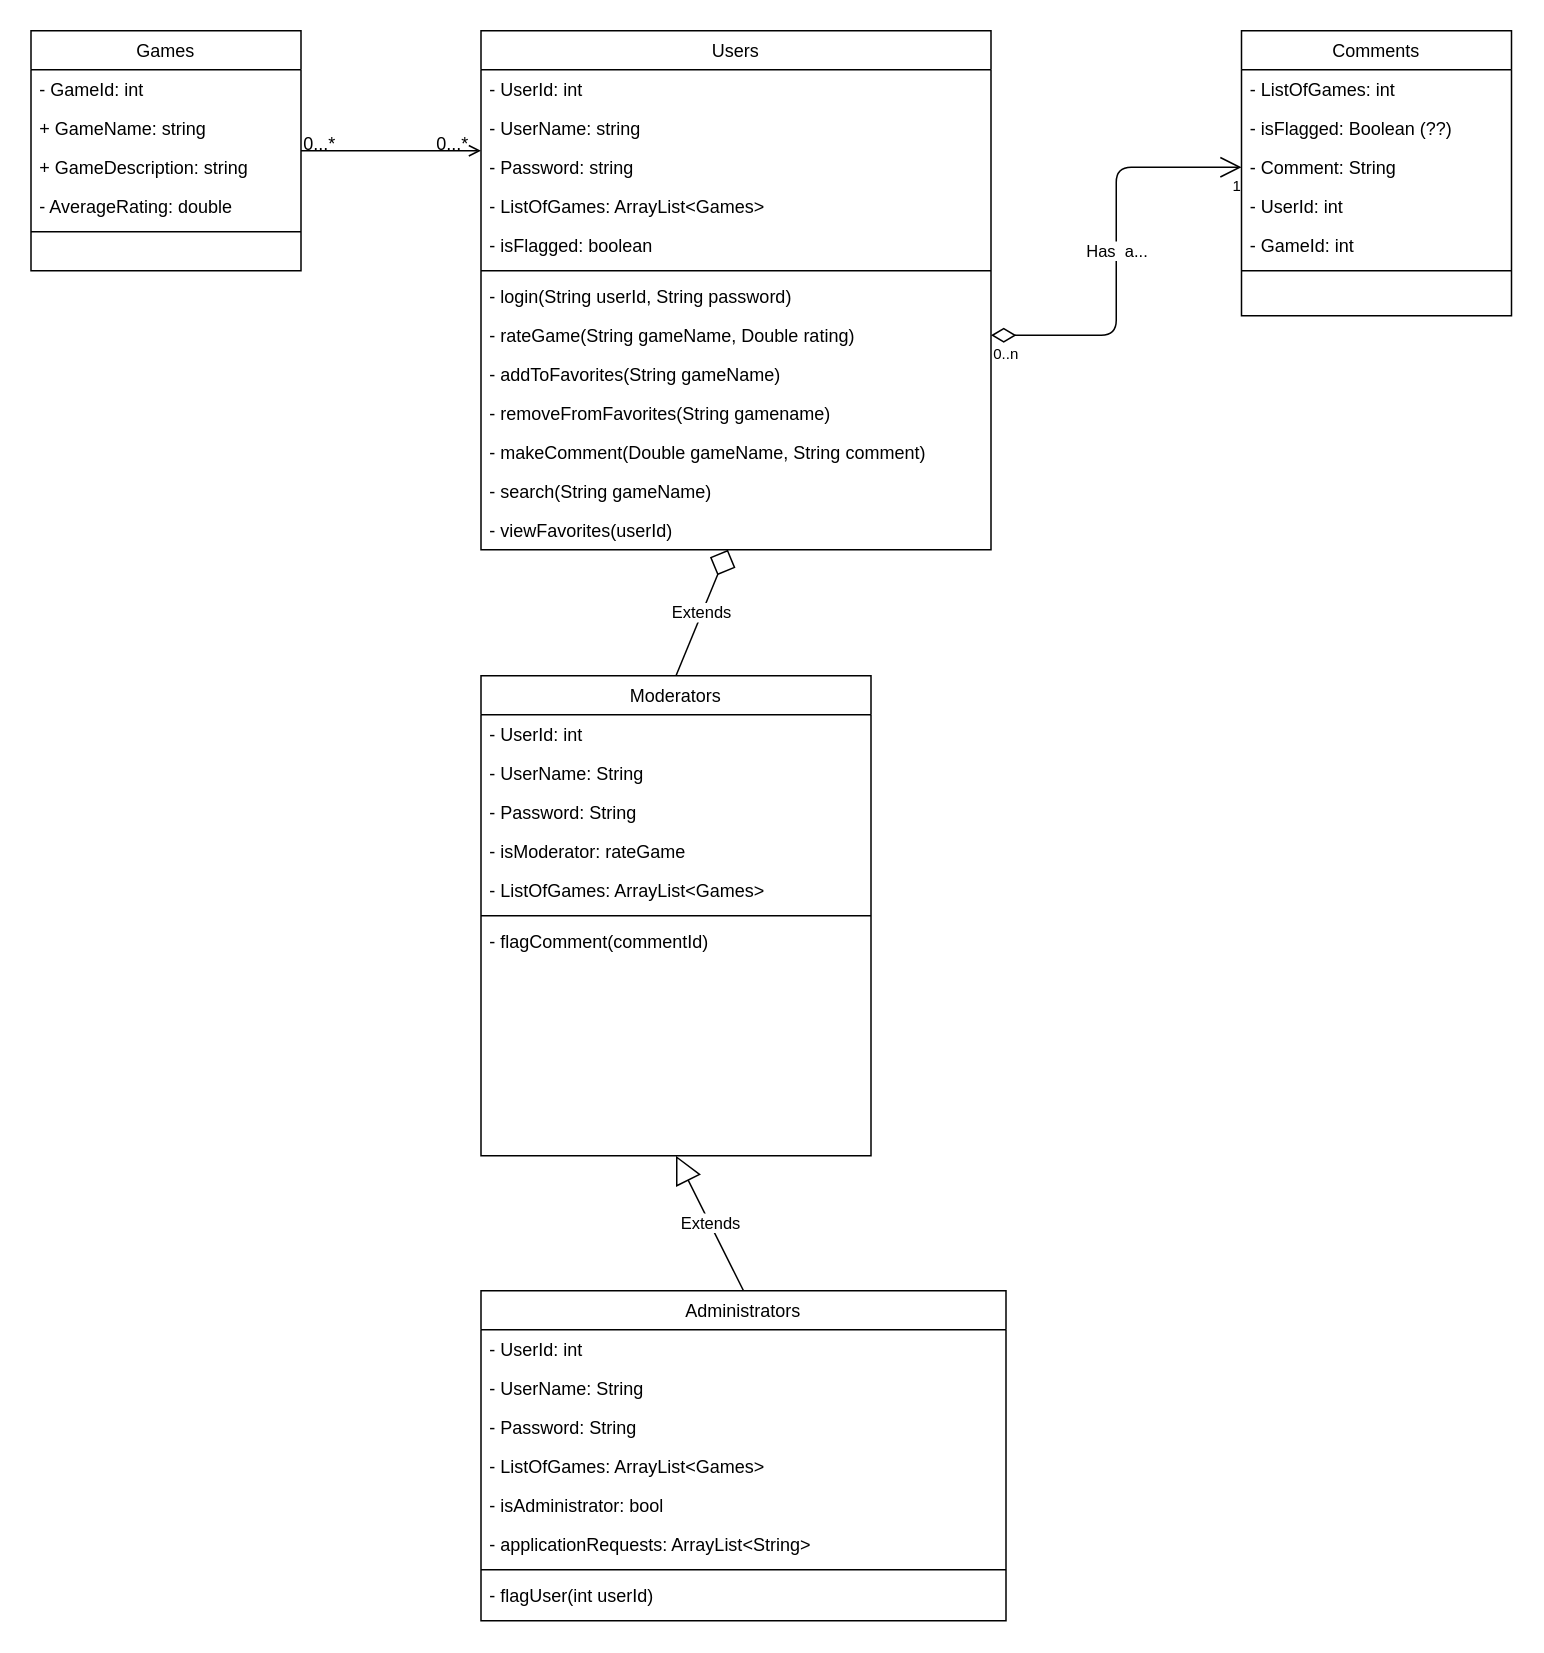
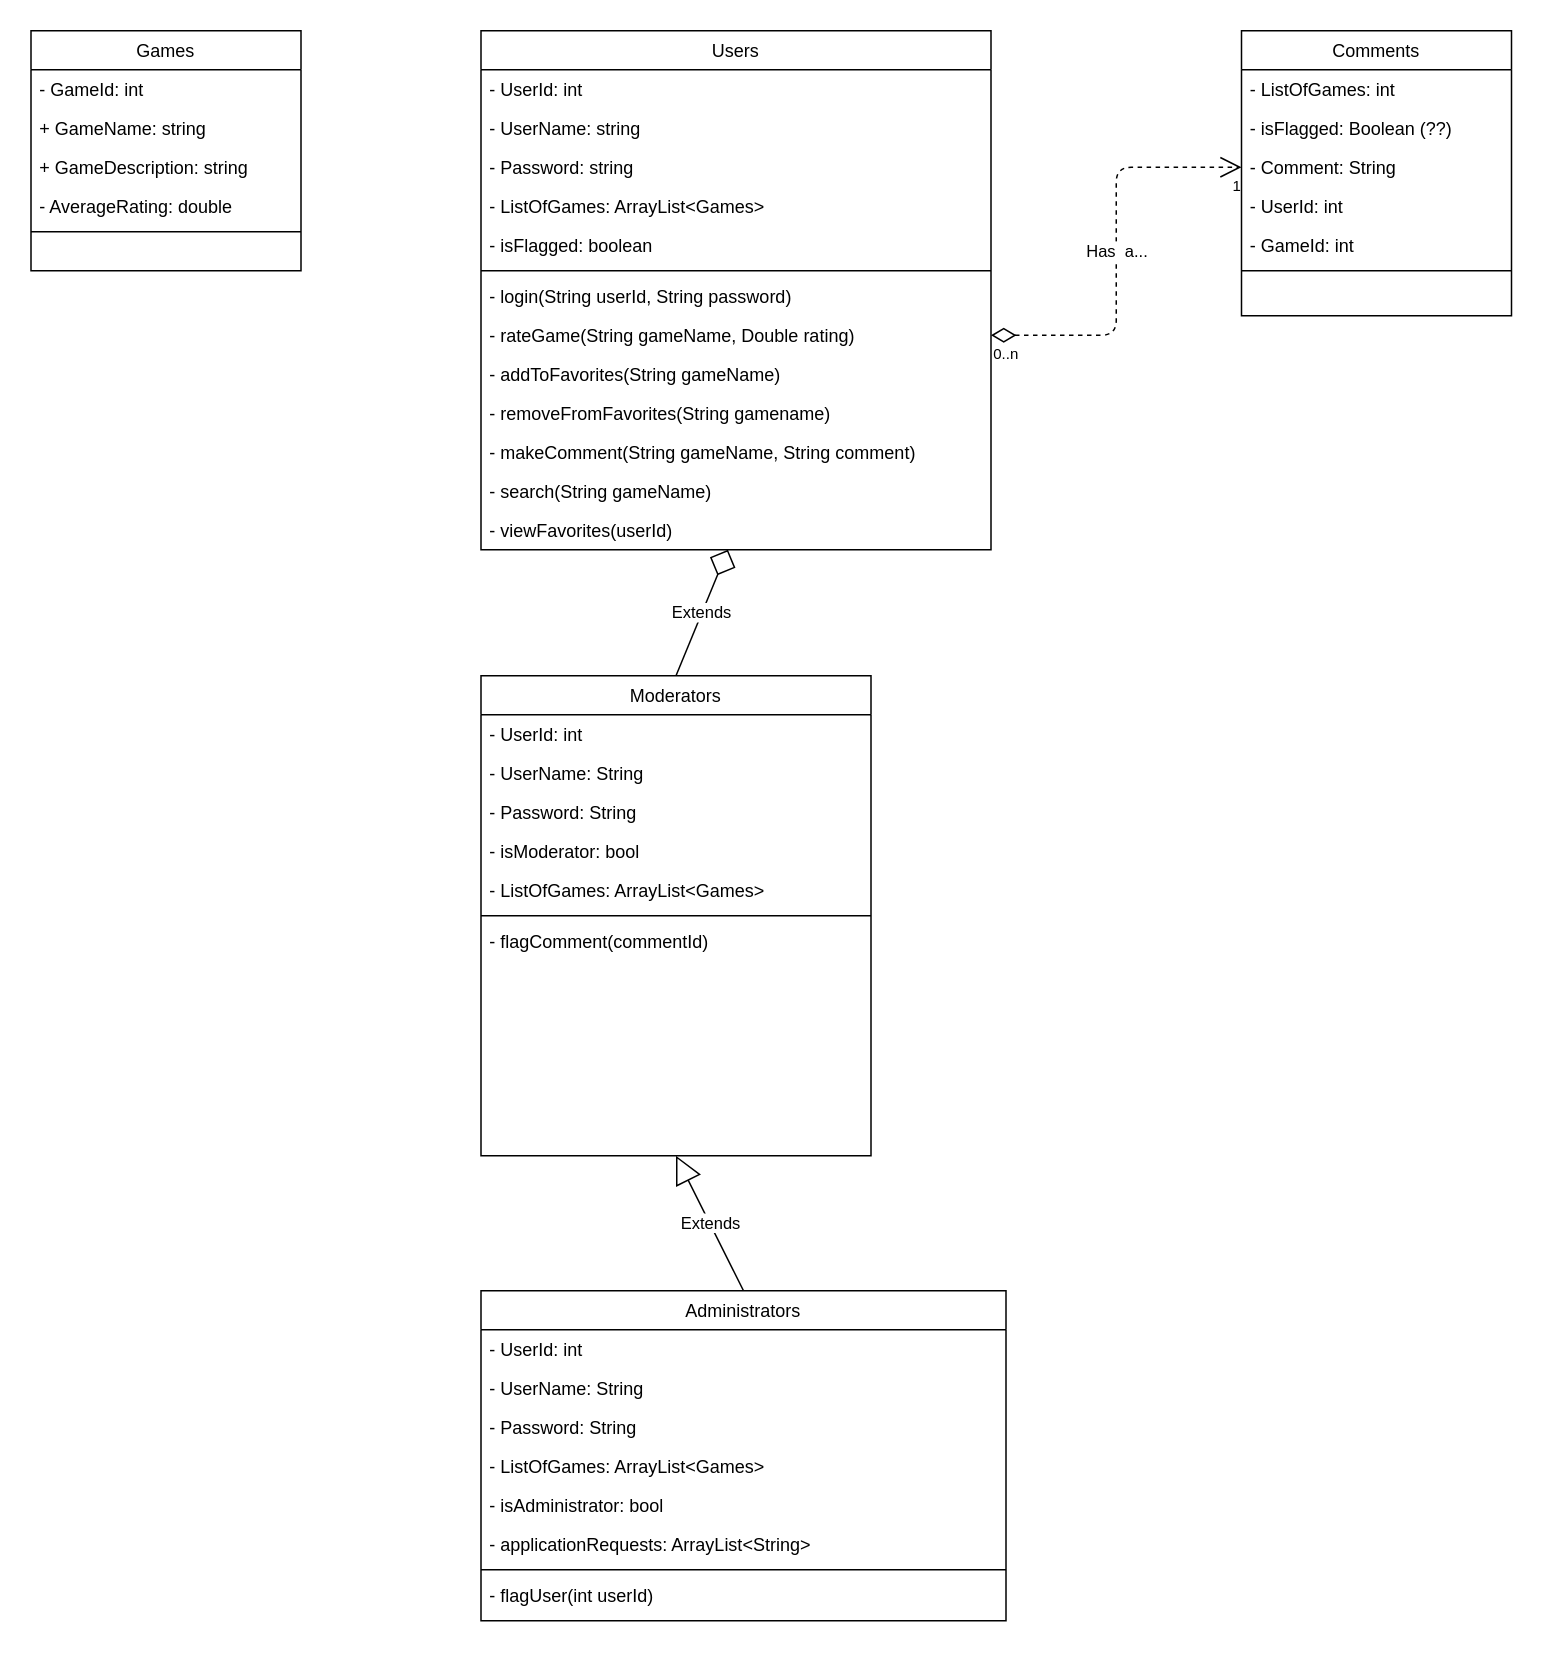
(389, 151) -> none
(1146, 167) -> (1146, 167)
(704, 453) -> (704, 453)
(596, 852) -> (573, 852)
